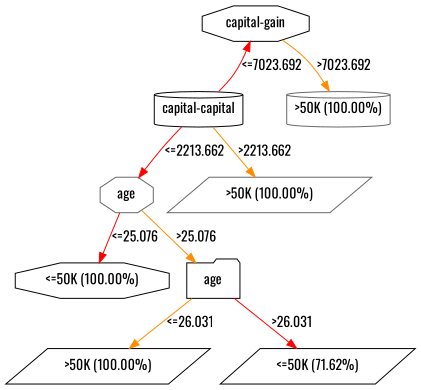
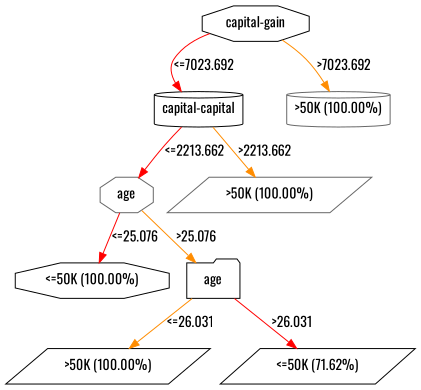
(235, 73) -> (180, 52)
